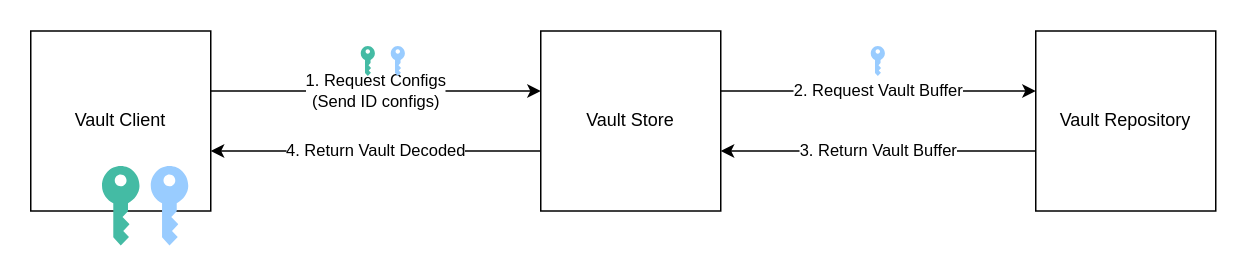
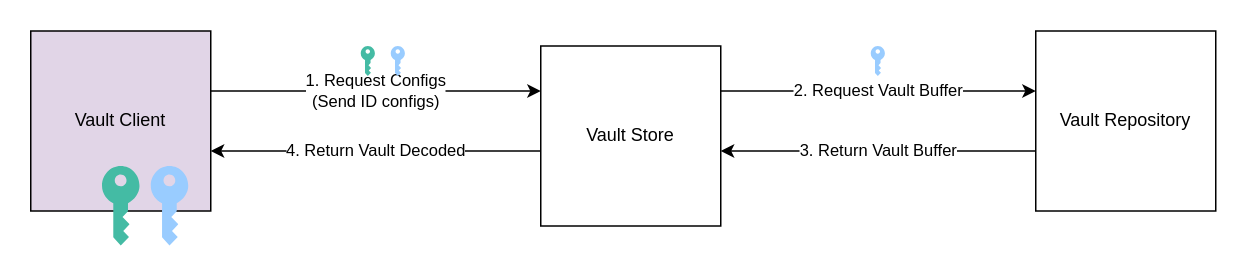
(121, 121) -> (121, 121)
(631, 121) -> (631, 136)
